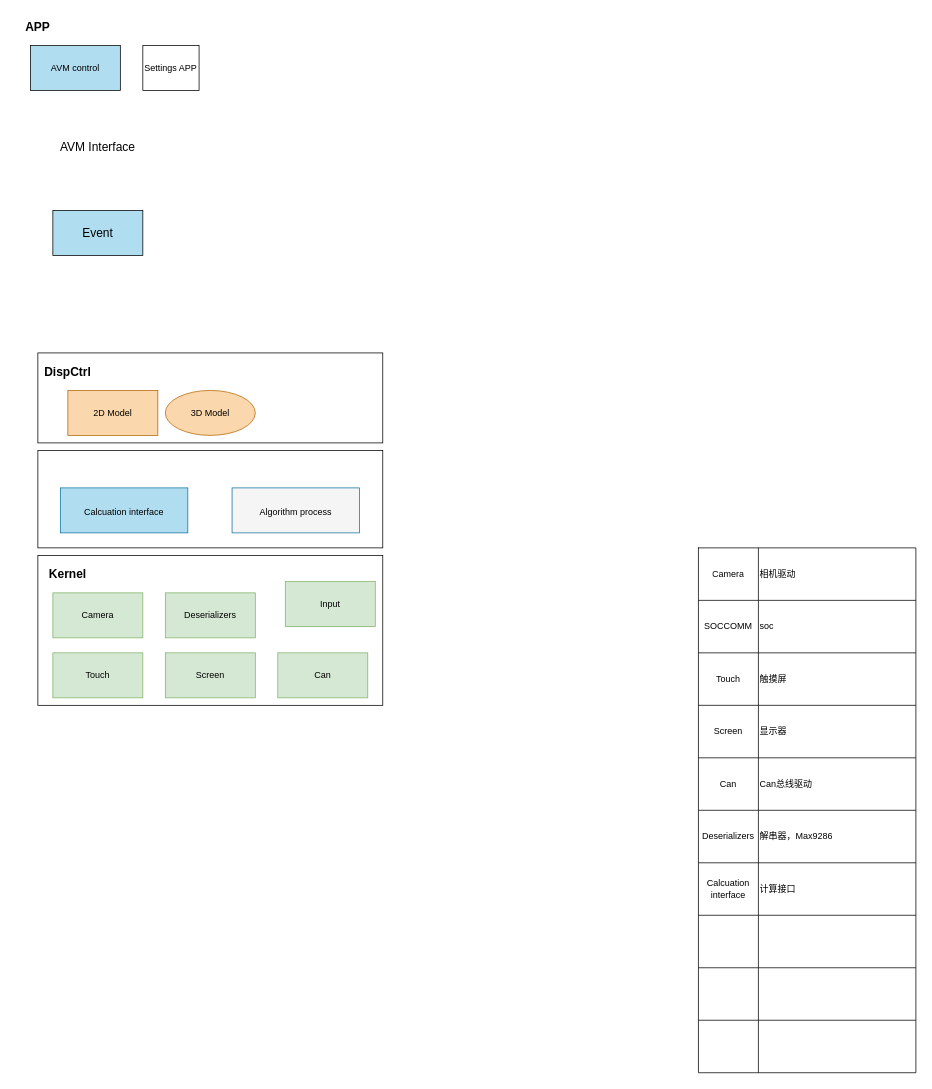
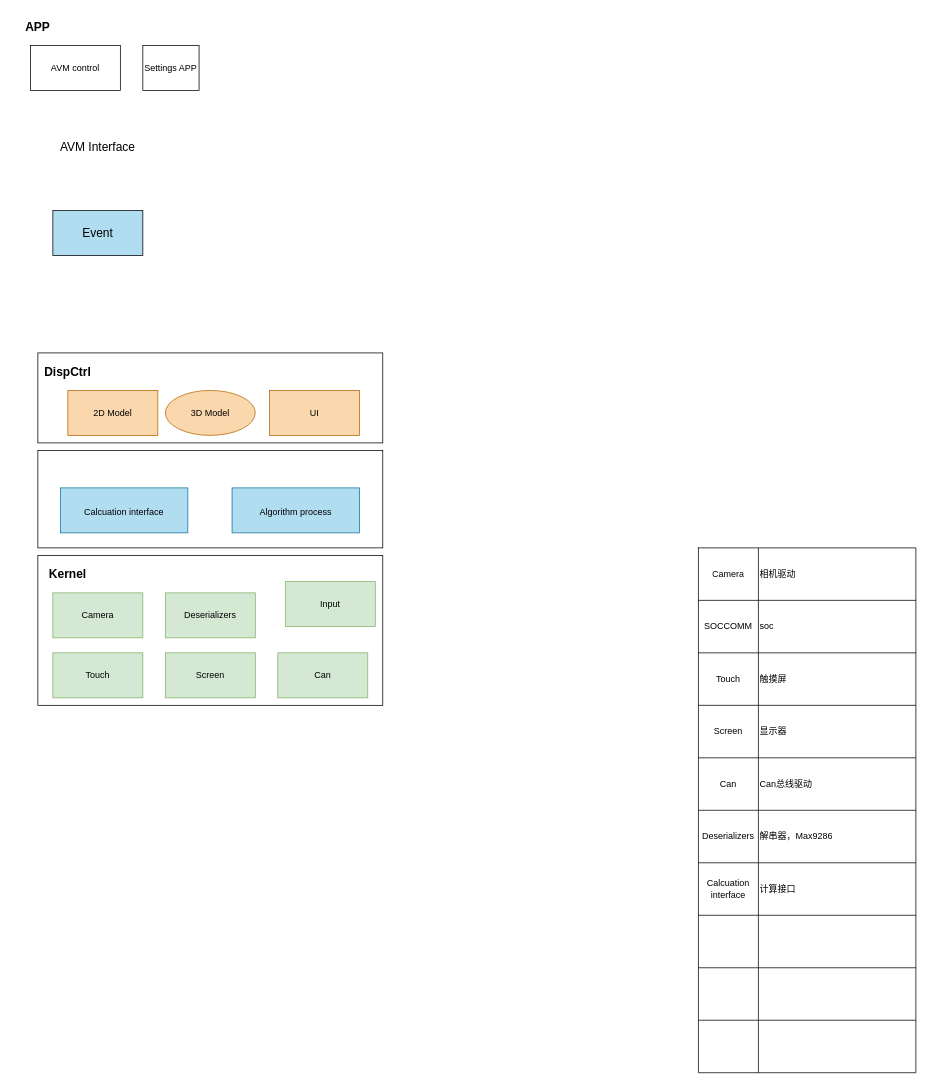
(75, 68) -> (75, 68)
none -> (315, 413)
(296, 510) -> (296, 510)
